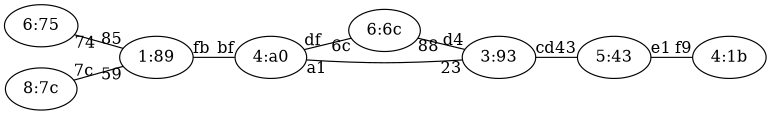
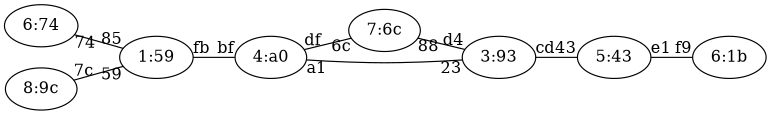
(41, 26) -> (41, 26)
(385, 30) -> (385, 30)
(156, 57) -> (156, 57)
(729, 57) -> (729, 57)
(41, 89) -> (41, 89)
